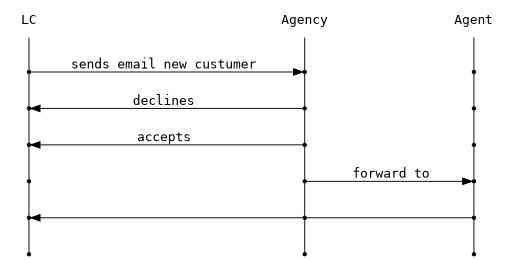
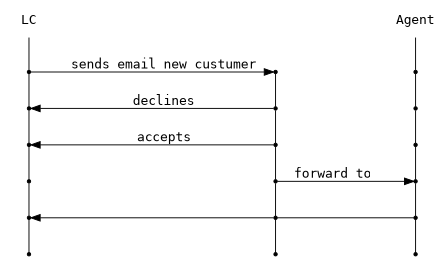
(305, 21) -> none
